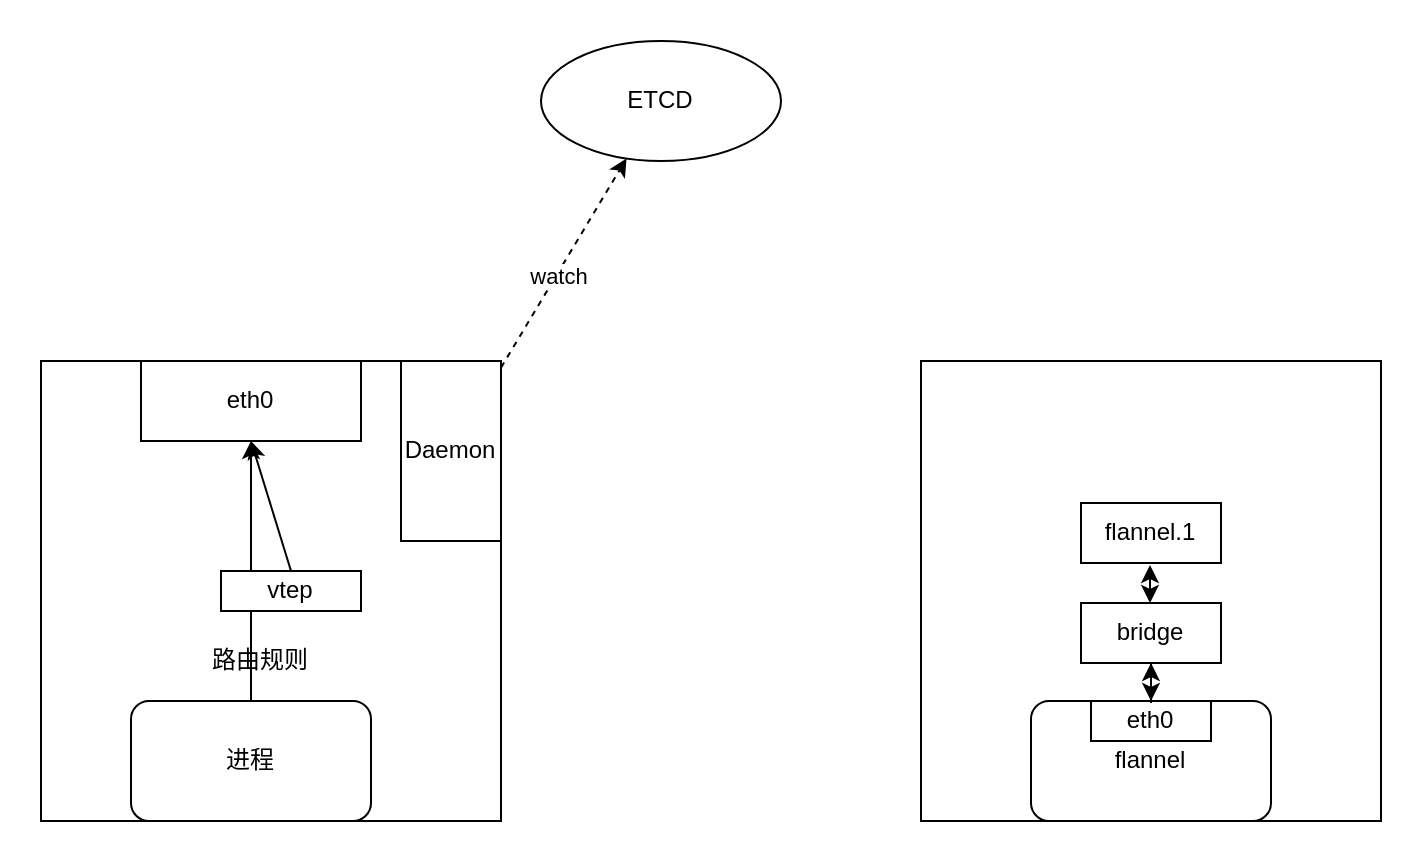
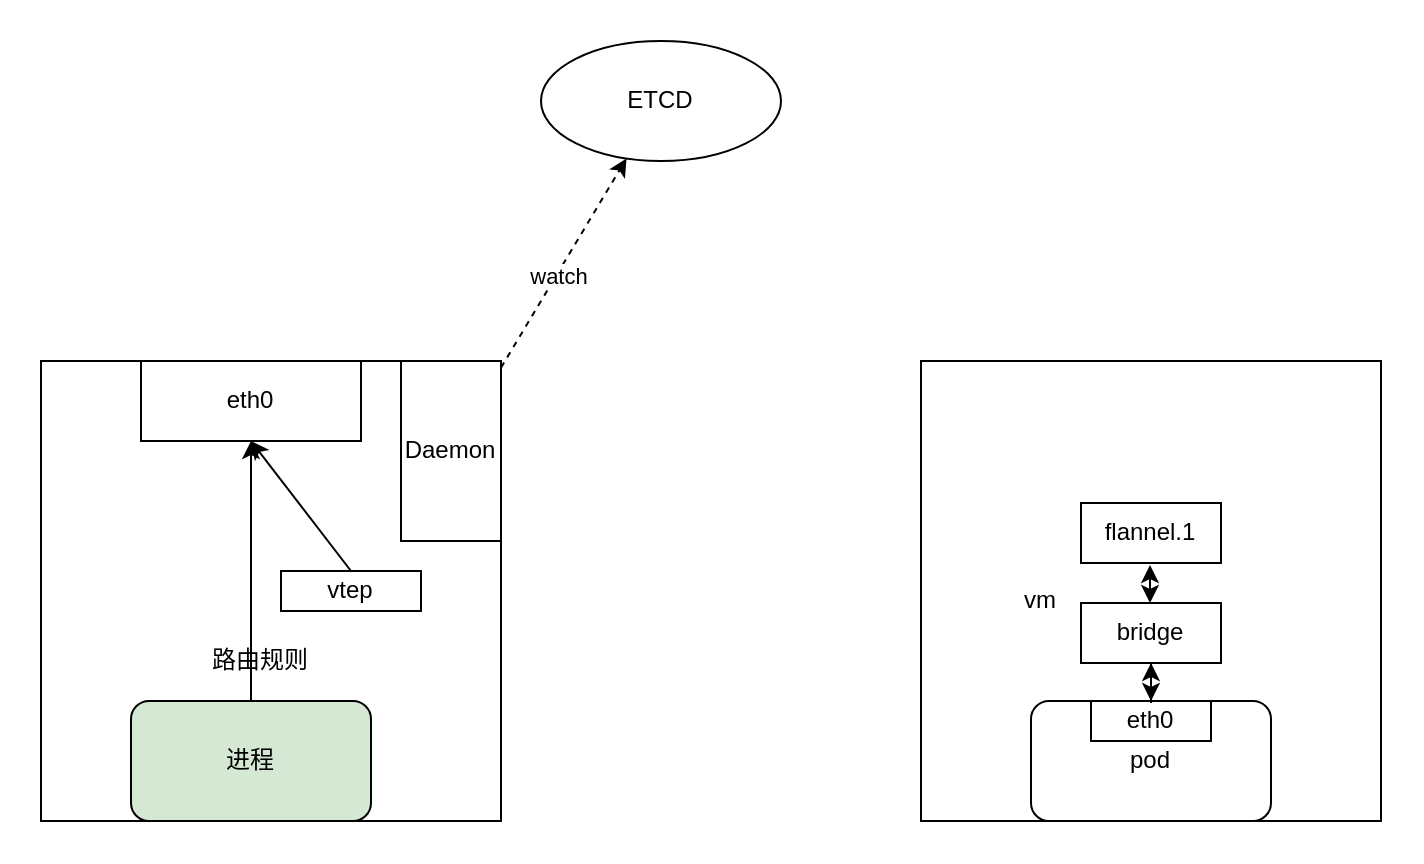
(291, 591) -> (351, 591)
none -> (1041, 601)
(251, 761) -> (251, 761)
(1151, 761) -> (1151, 761)
